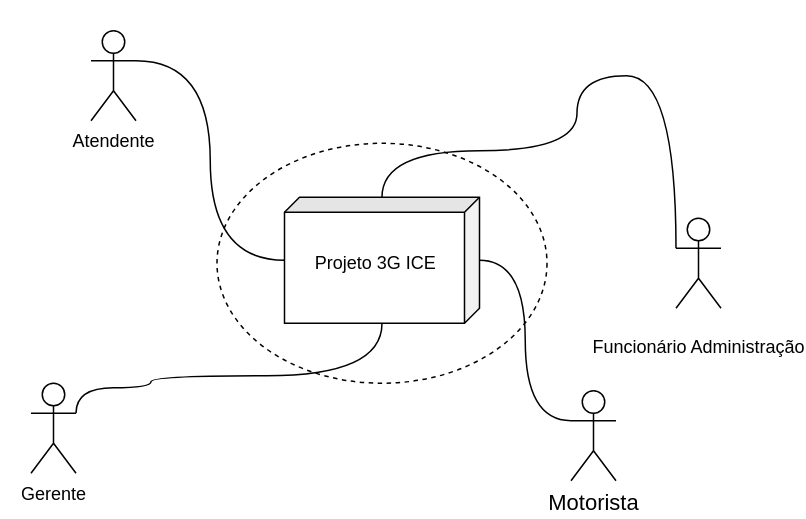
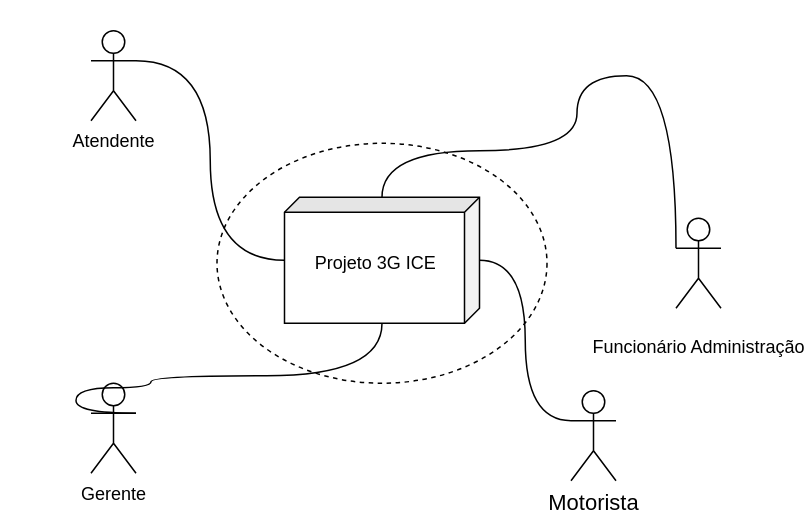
(53, 428) -> (113, 428)
